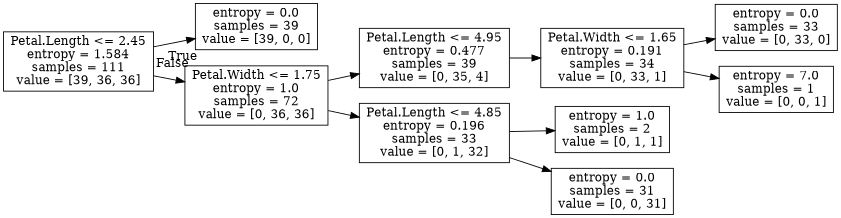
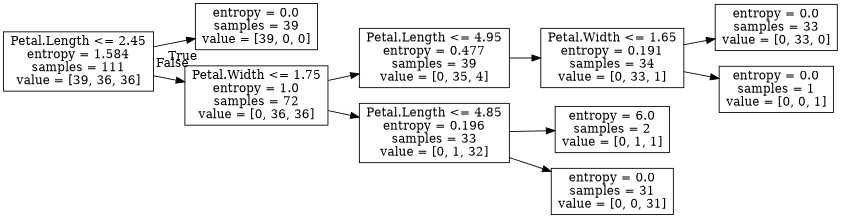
(776, 89) -> (776, 89)
(612, 130) -> (612, 130)
